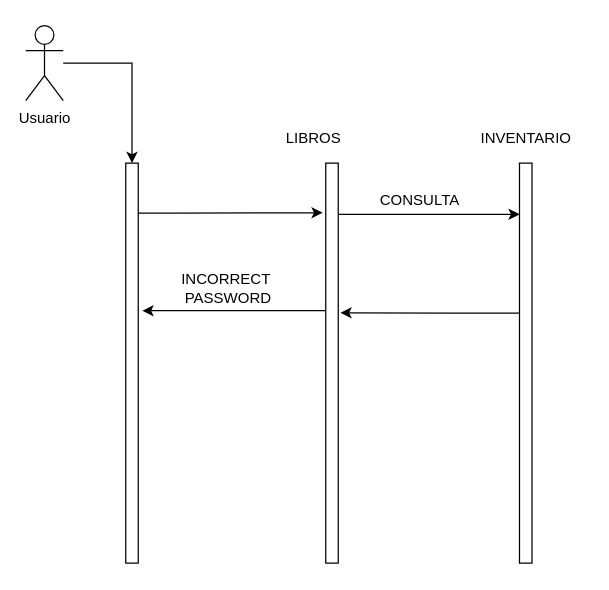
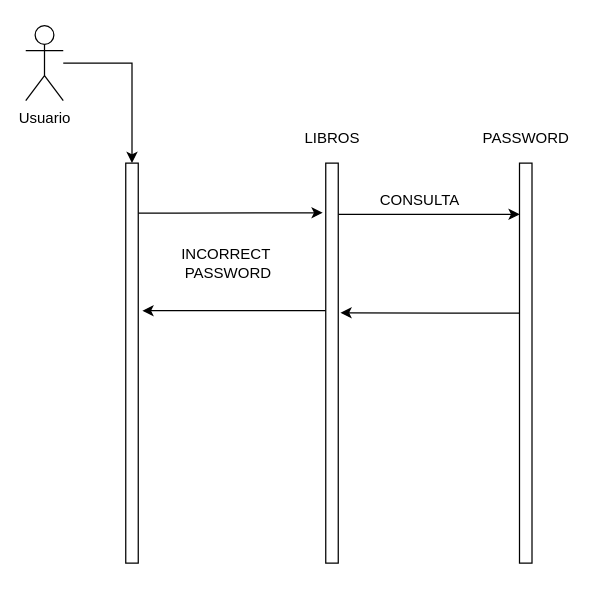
(313, 138) -> (332, 138)
(526, 138) -> (526, 138)
(226, 288) -> (226, 263)
